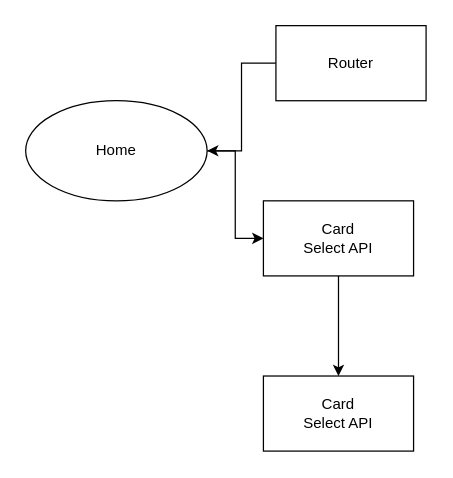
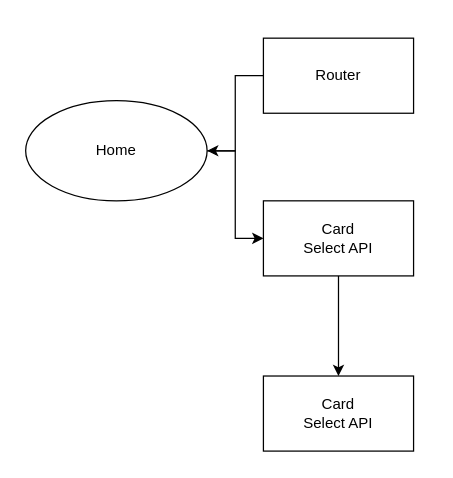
(351, 63) -> (338, 76)
